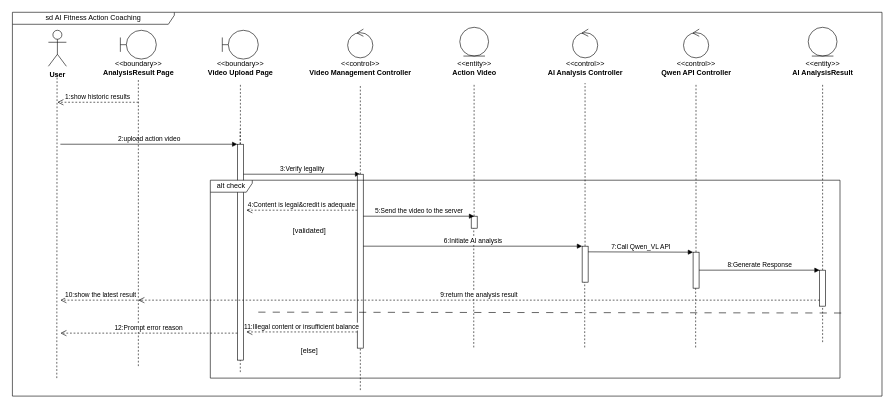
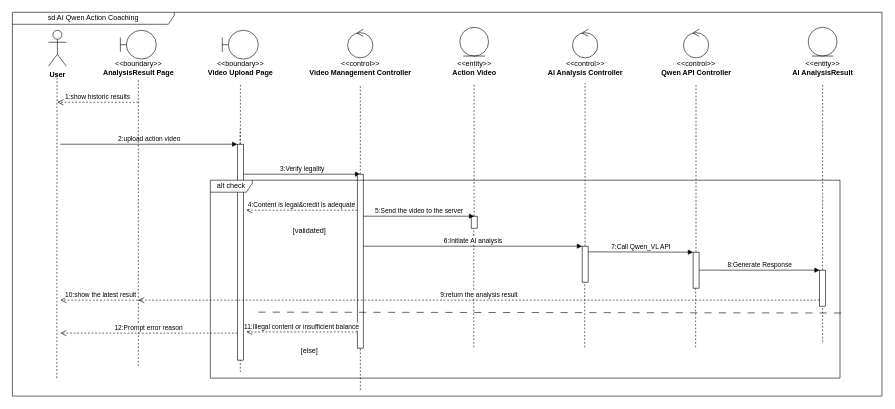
(93, 18) -> (93, 18)
